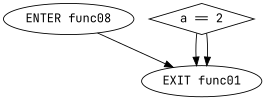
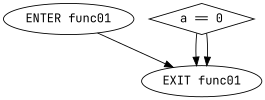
(69, 19) -> (69, 19)
(202, 19) -> (202, 19)
